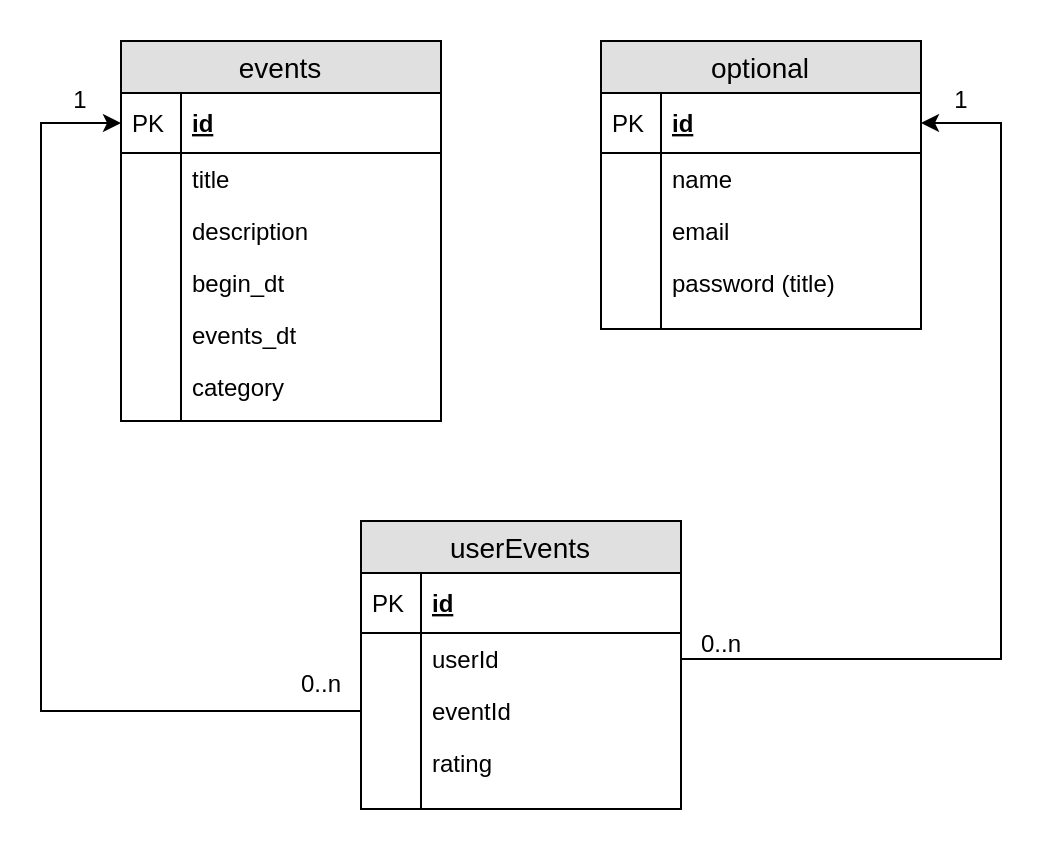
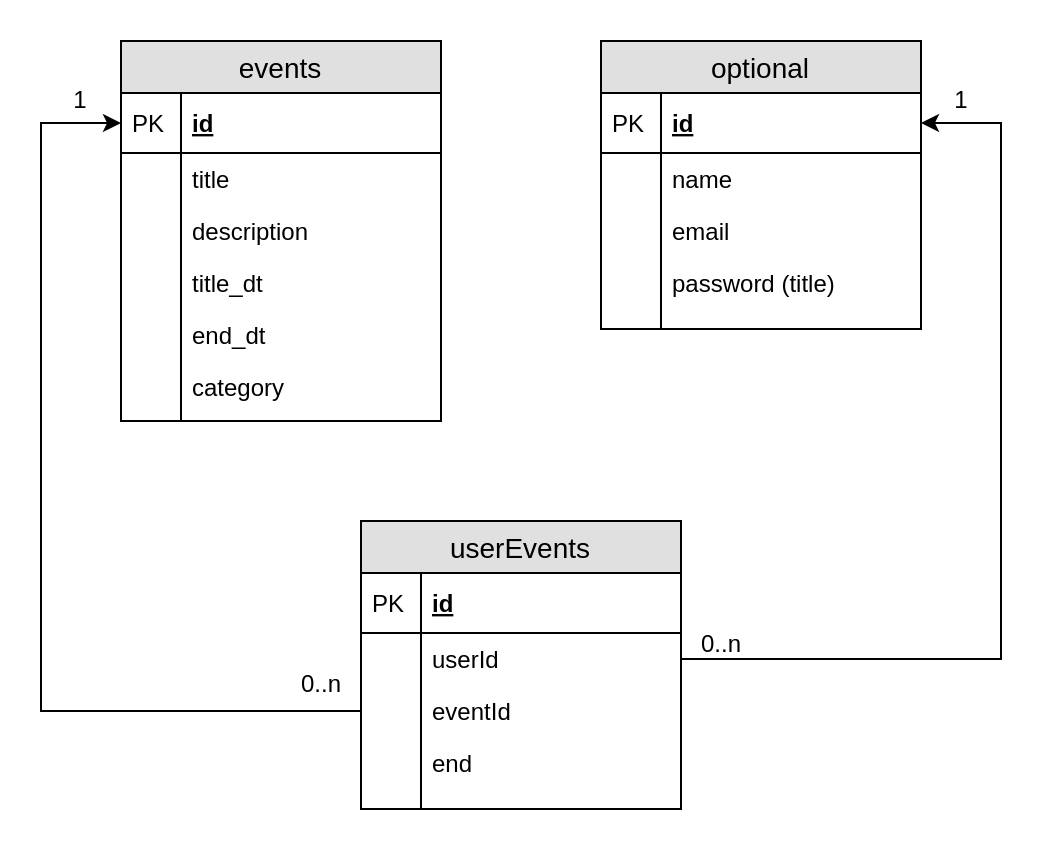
(243, 284) -> (240, 284)
(252, 336) -> (232, 336)
(469, 764) -> (452, 764)
